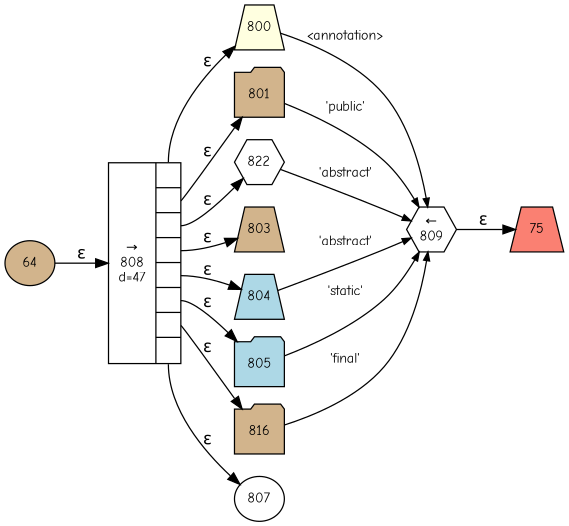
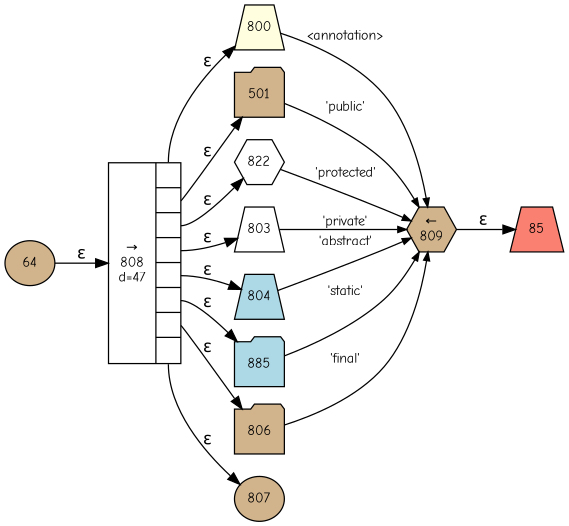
(259, 95) -> (259, 95)
(345, 173) -> (345, 173)
(259, 229) -> (259, 229)
none -> (339, 229)
(432, 229) -> (432, 229)
(537, 229) -> (537, 229)
(259, 364) -> (259, 364)
(259, 432) -> (259, 432)
(259, 499) -> (259, 499)
